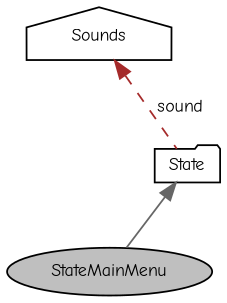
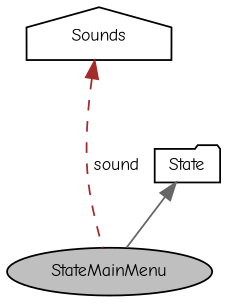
(151, 112) -> (87, 164)
